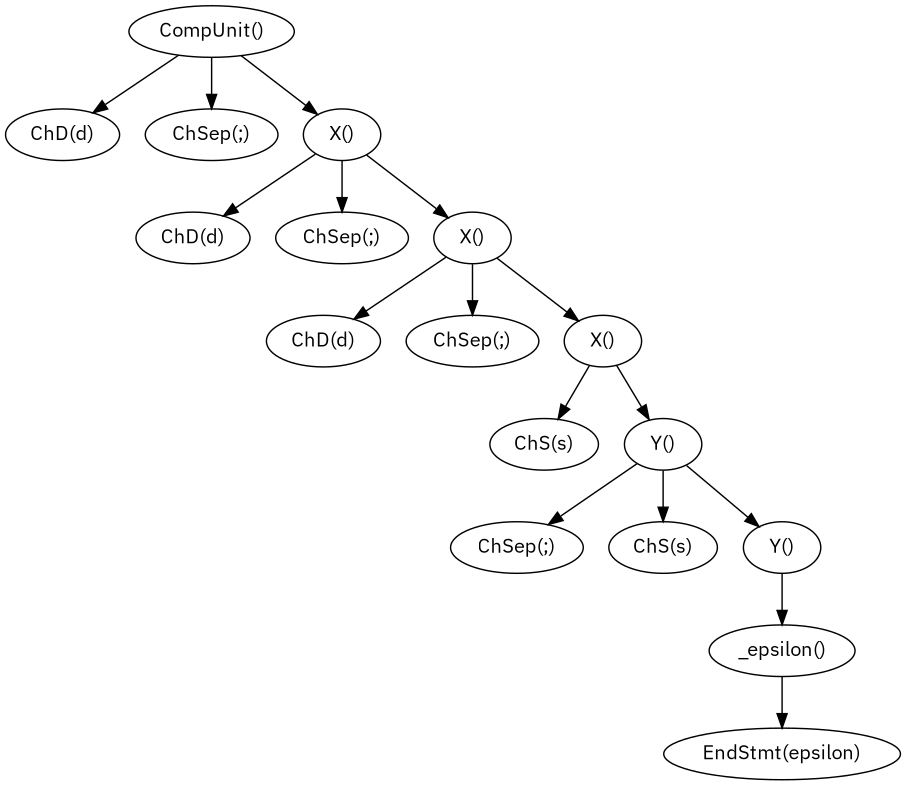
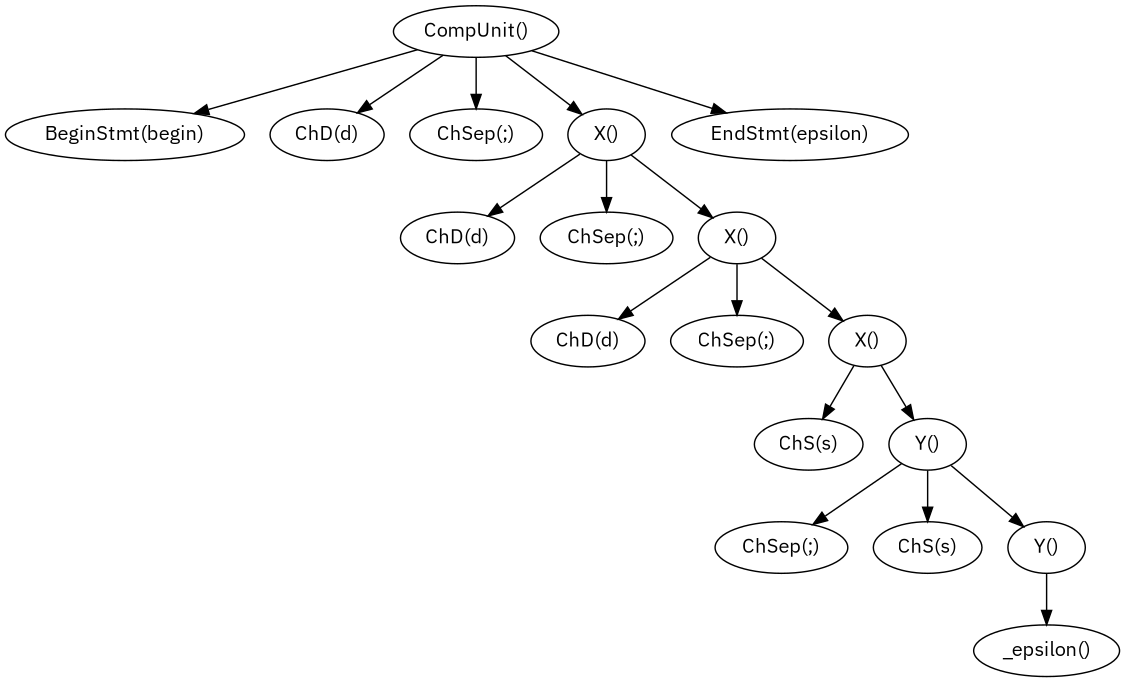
none -> (125, 135)
(782, 695) -> (622, 80)
